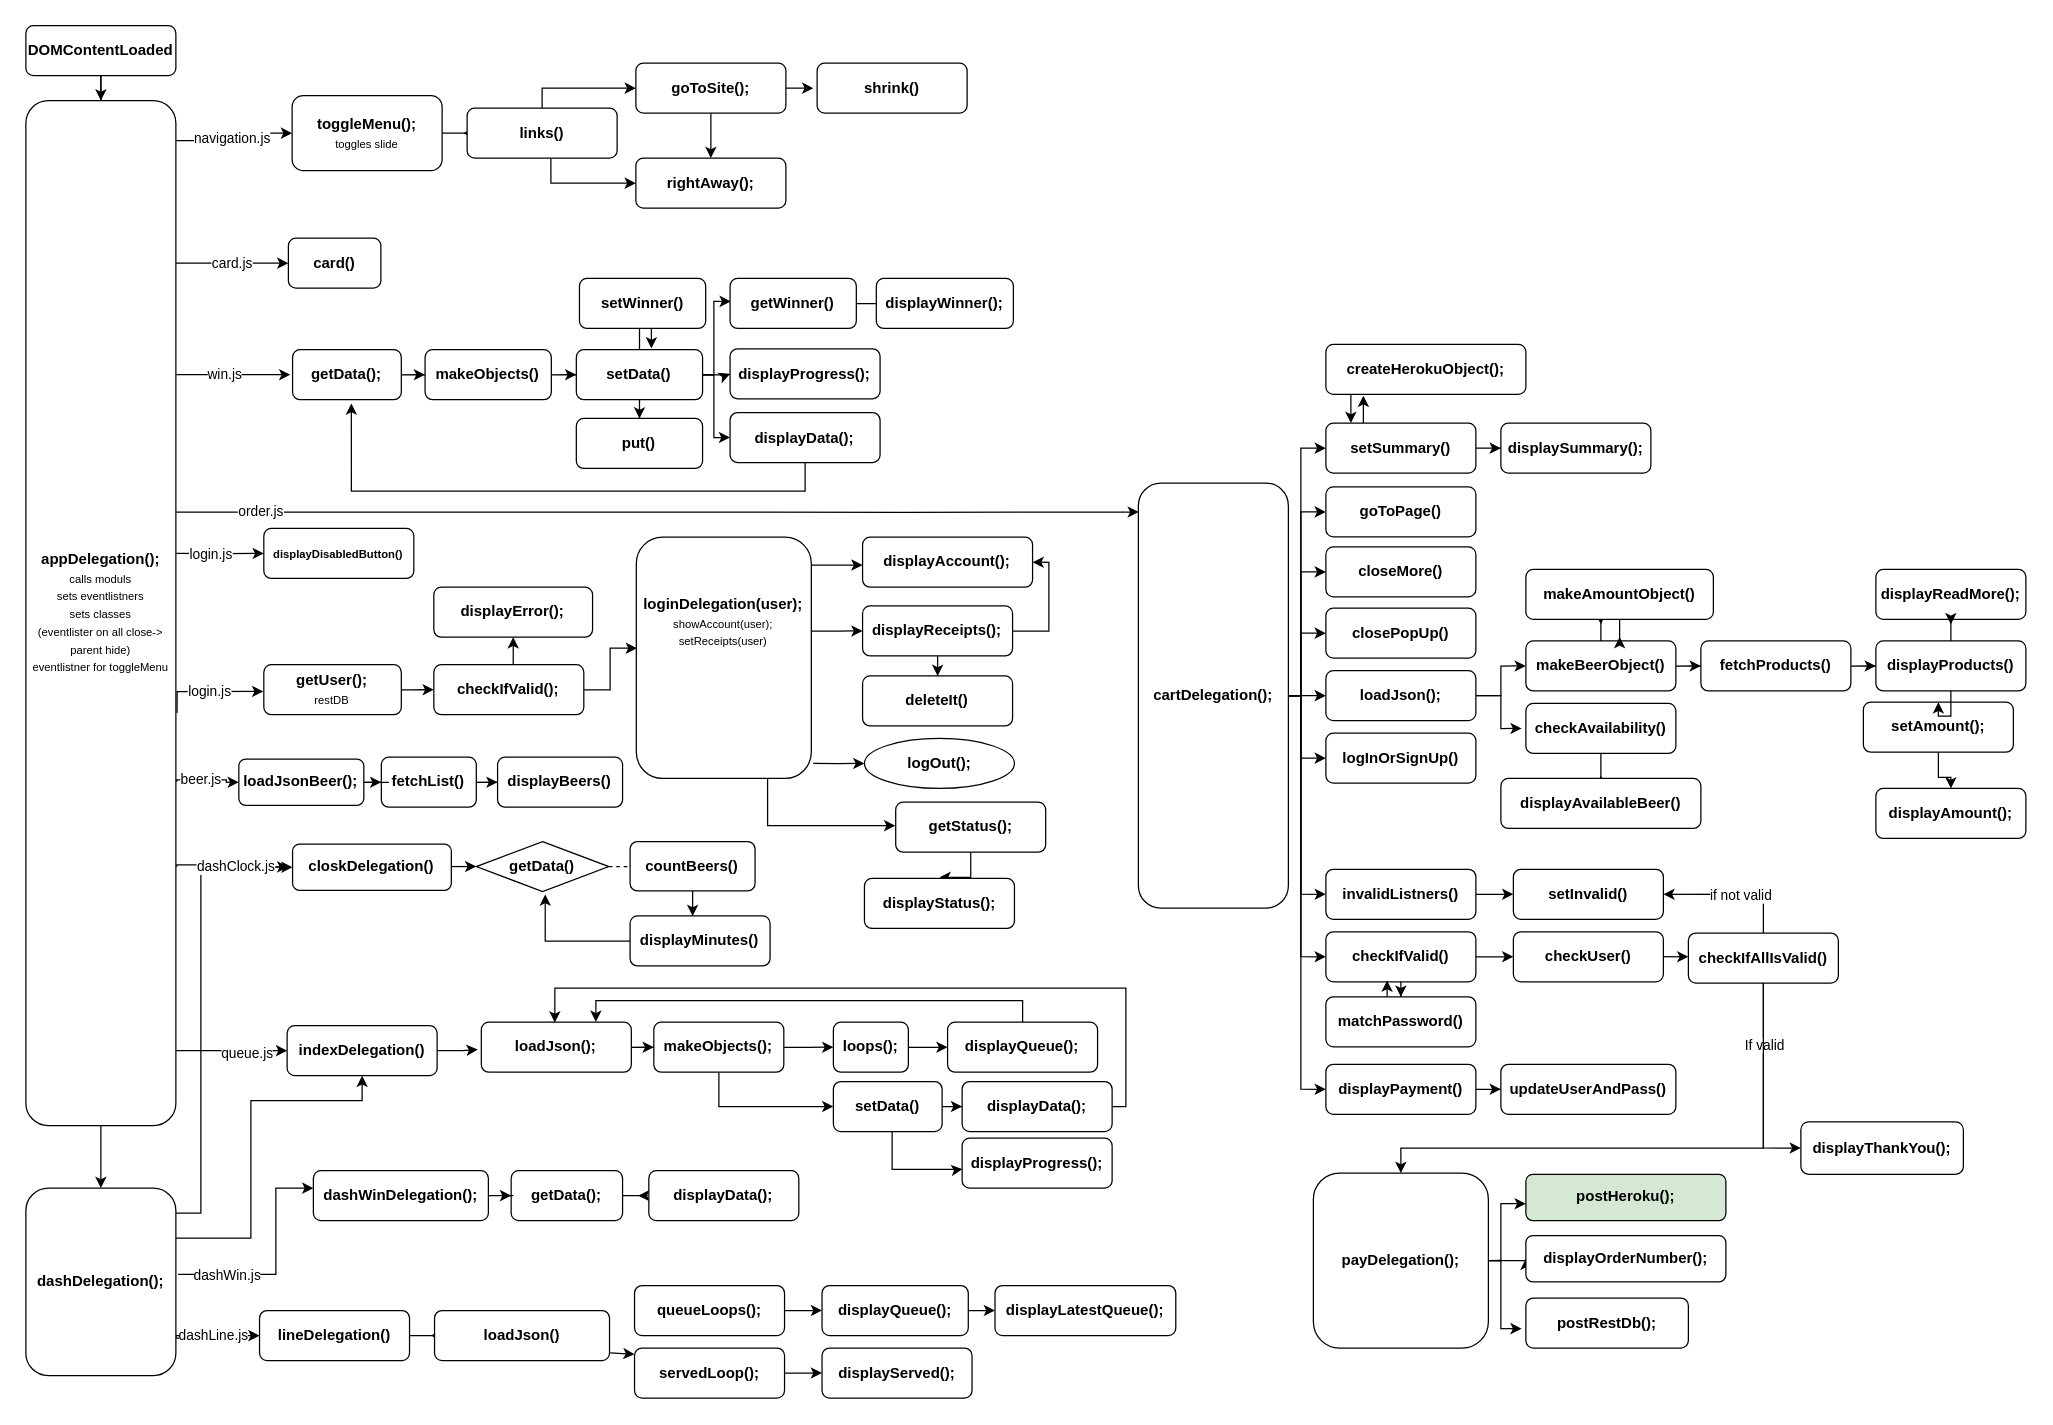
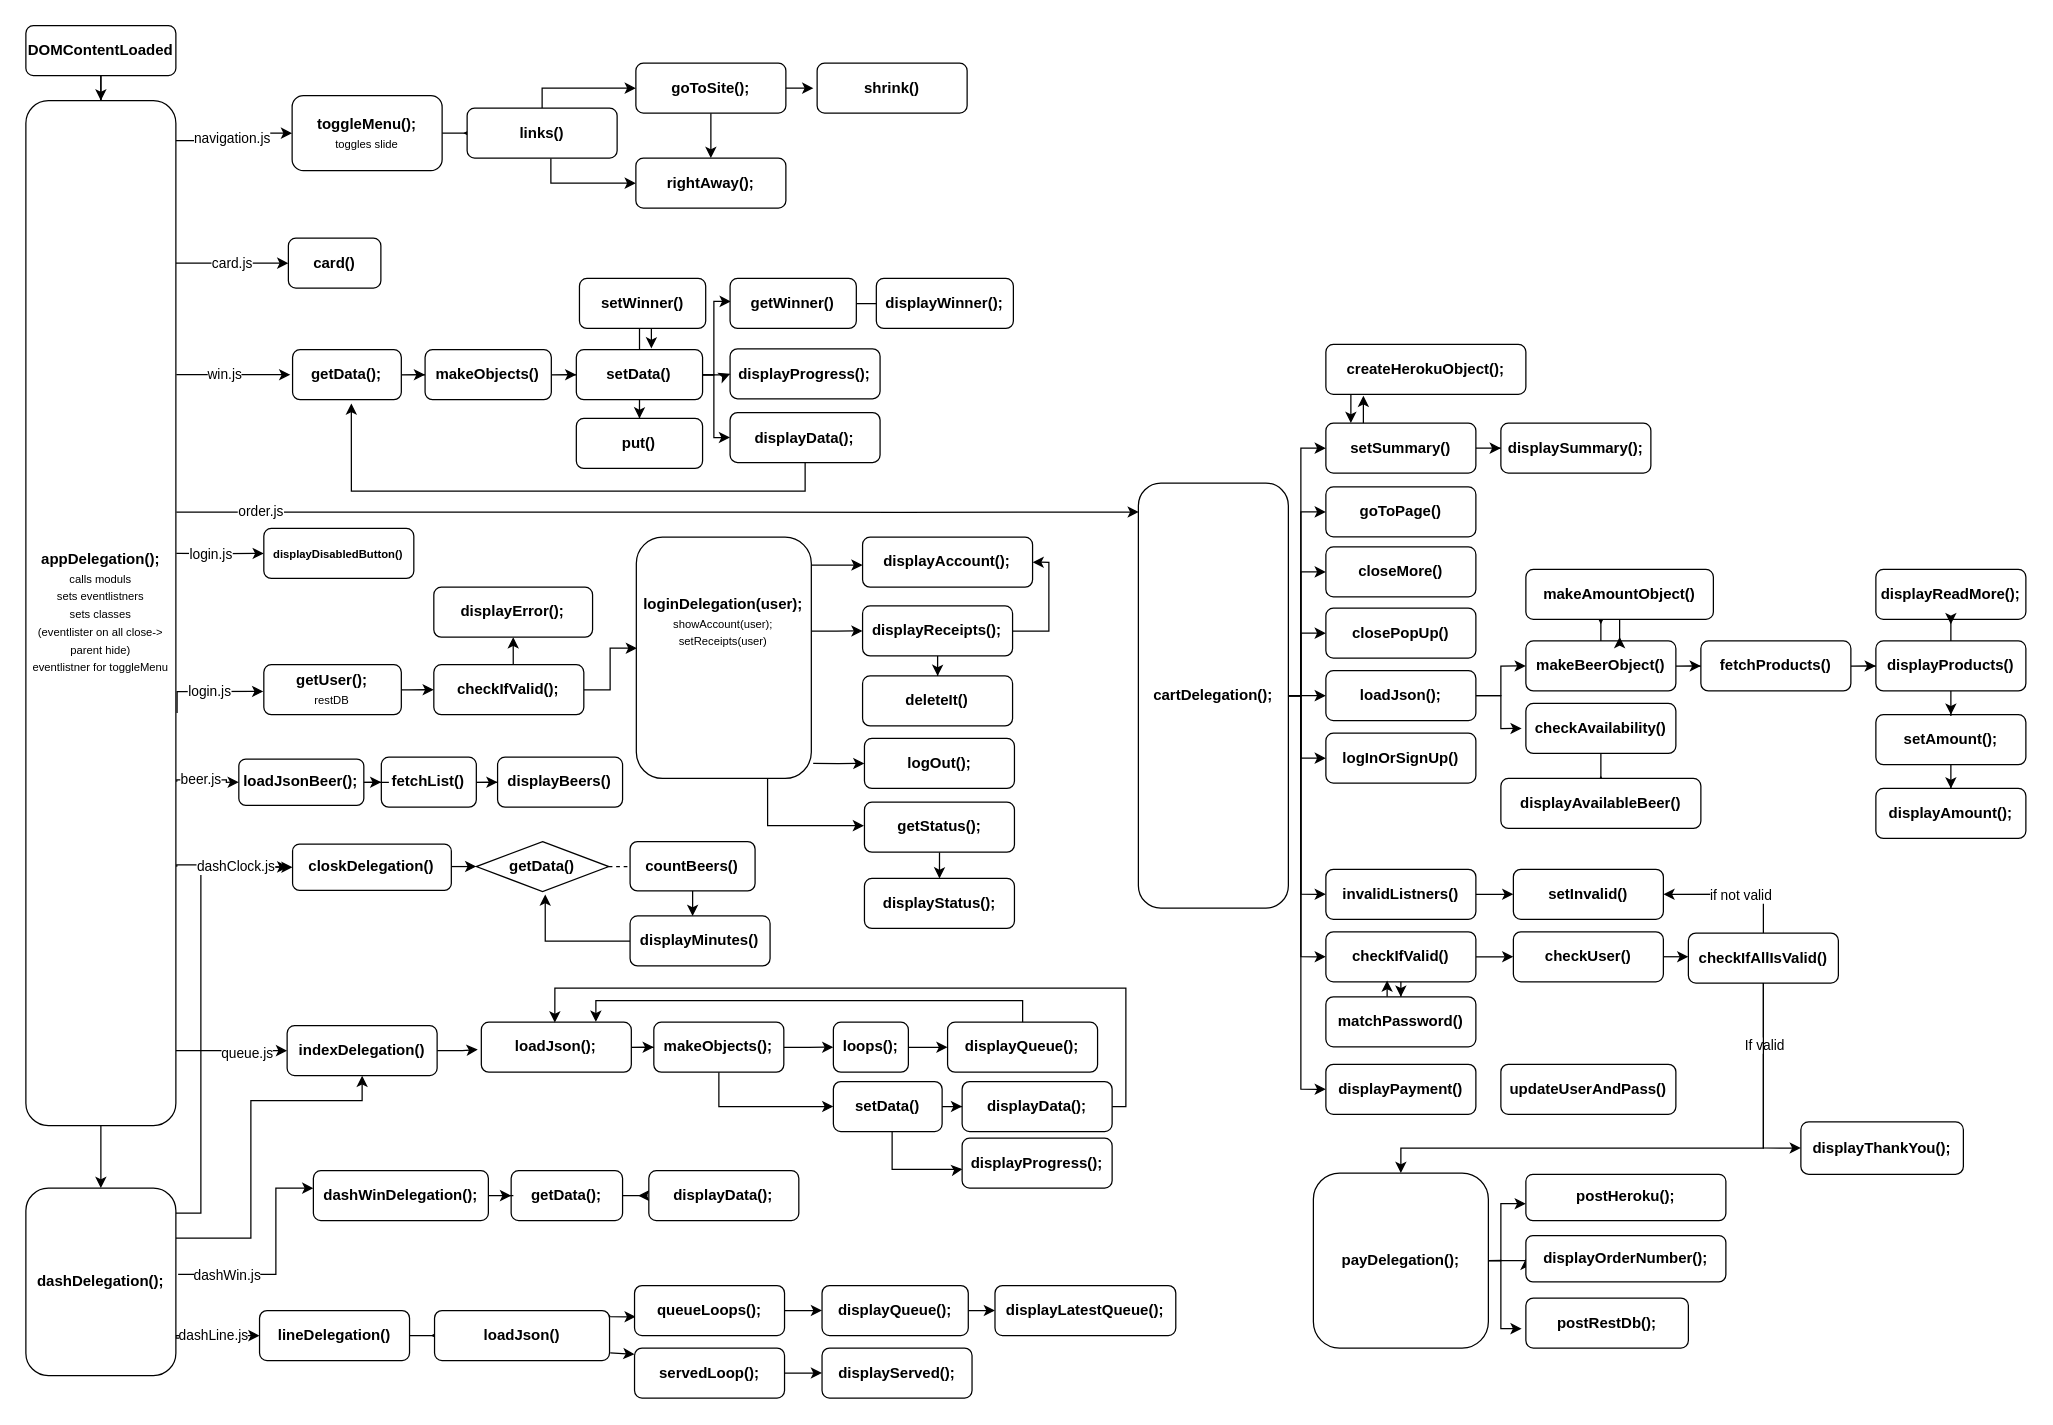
(1938, 727) -> (1951, 740)
(939, 763) -> (939, 763)
(970, 827) -> (939, 827)
(1493, 1089) -> none
(1626, 1197) -> (1626, 1197)
none -> (617, 1317)
